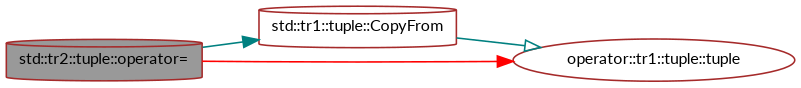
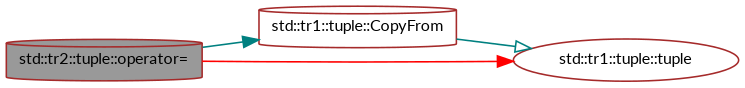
(654, 60) -> (626, 60)
